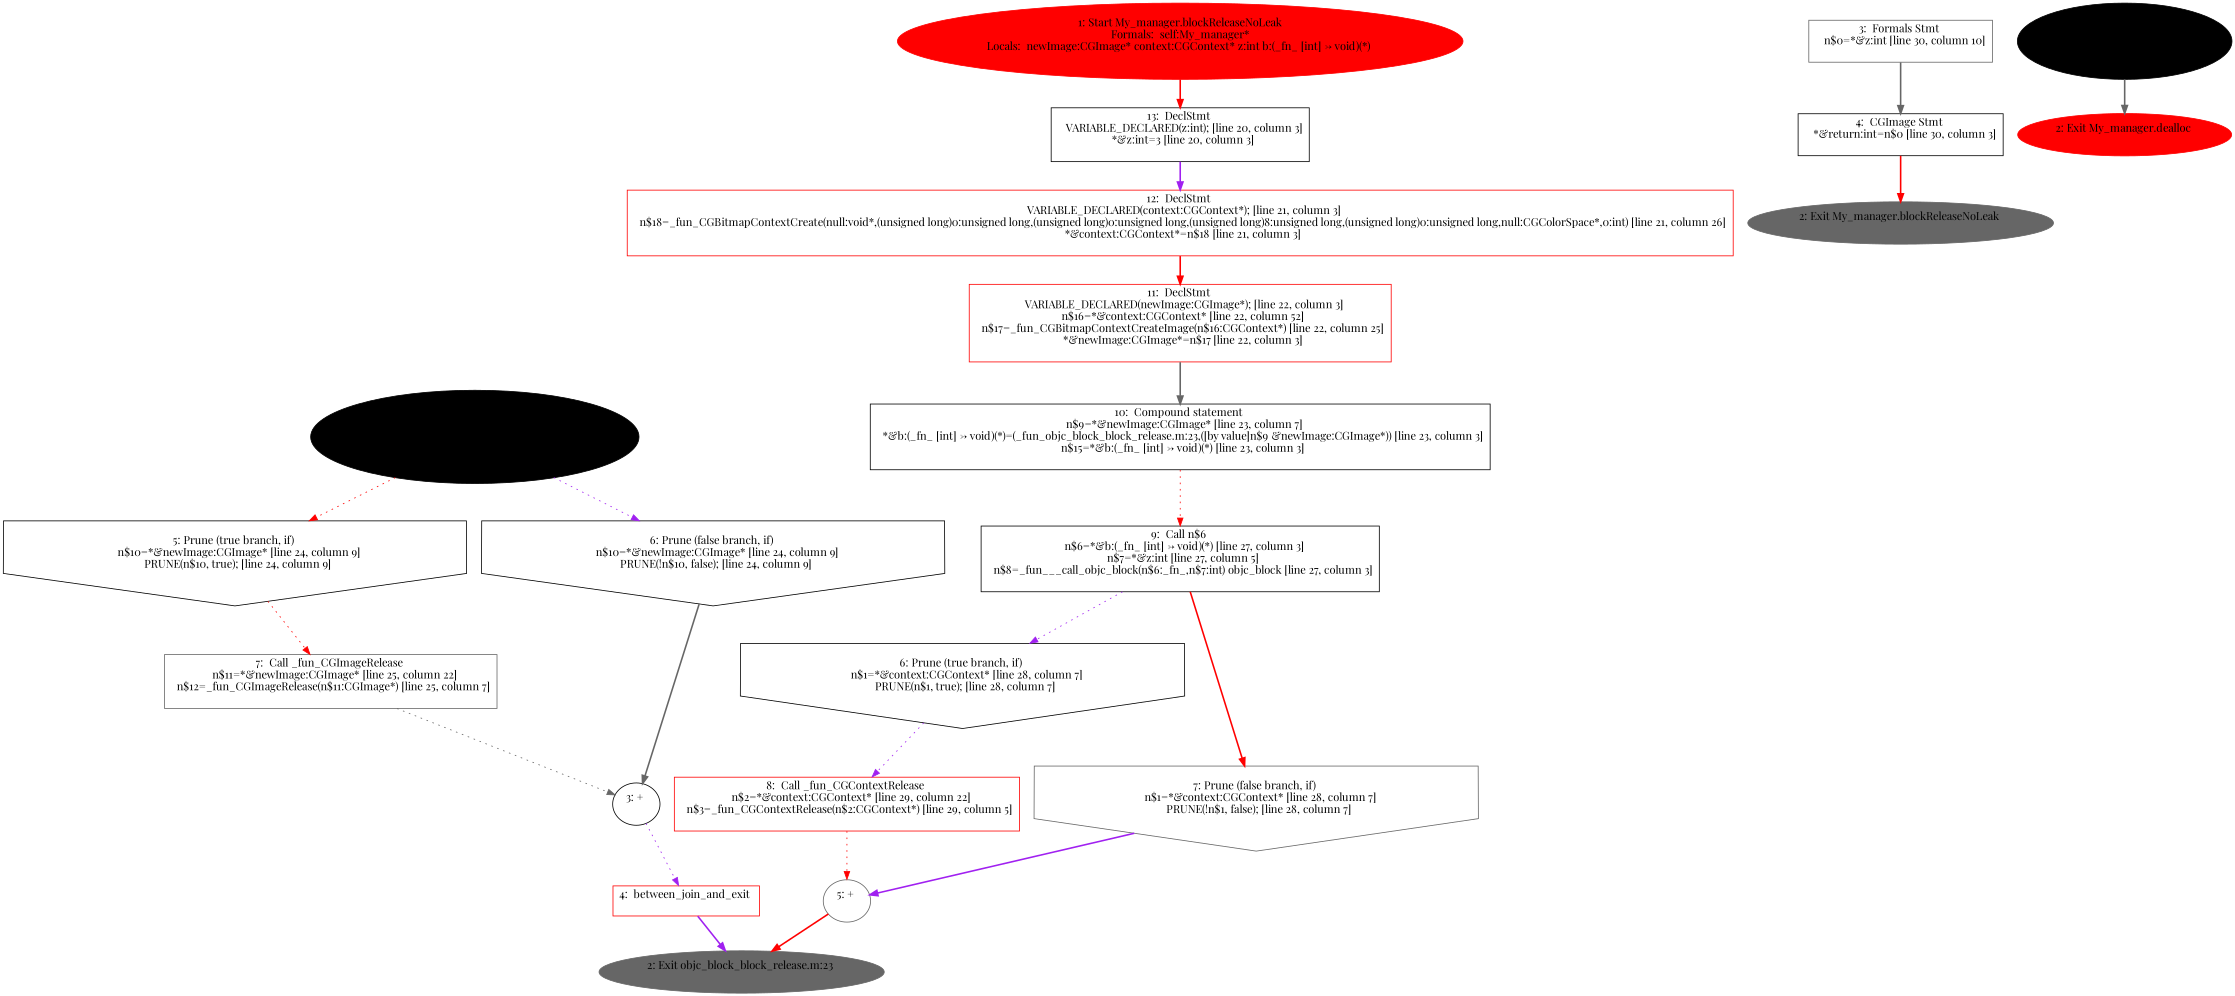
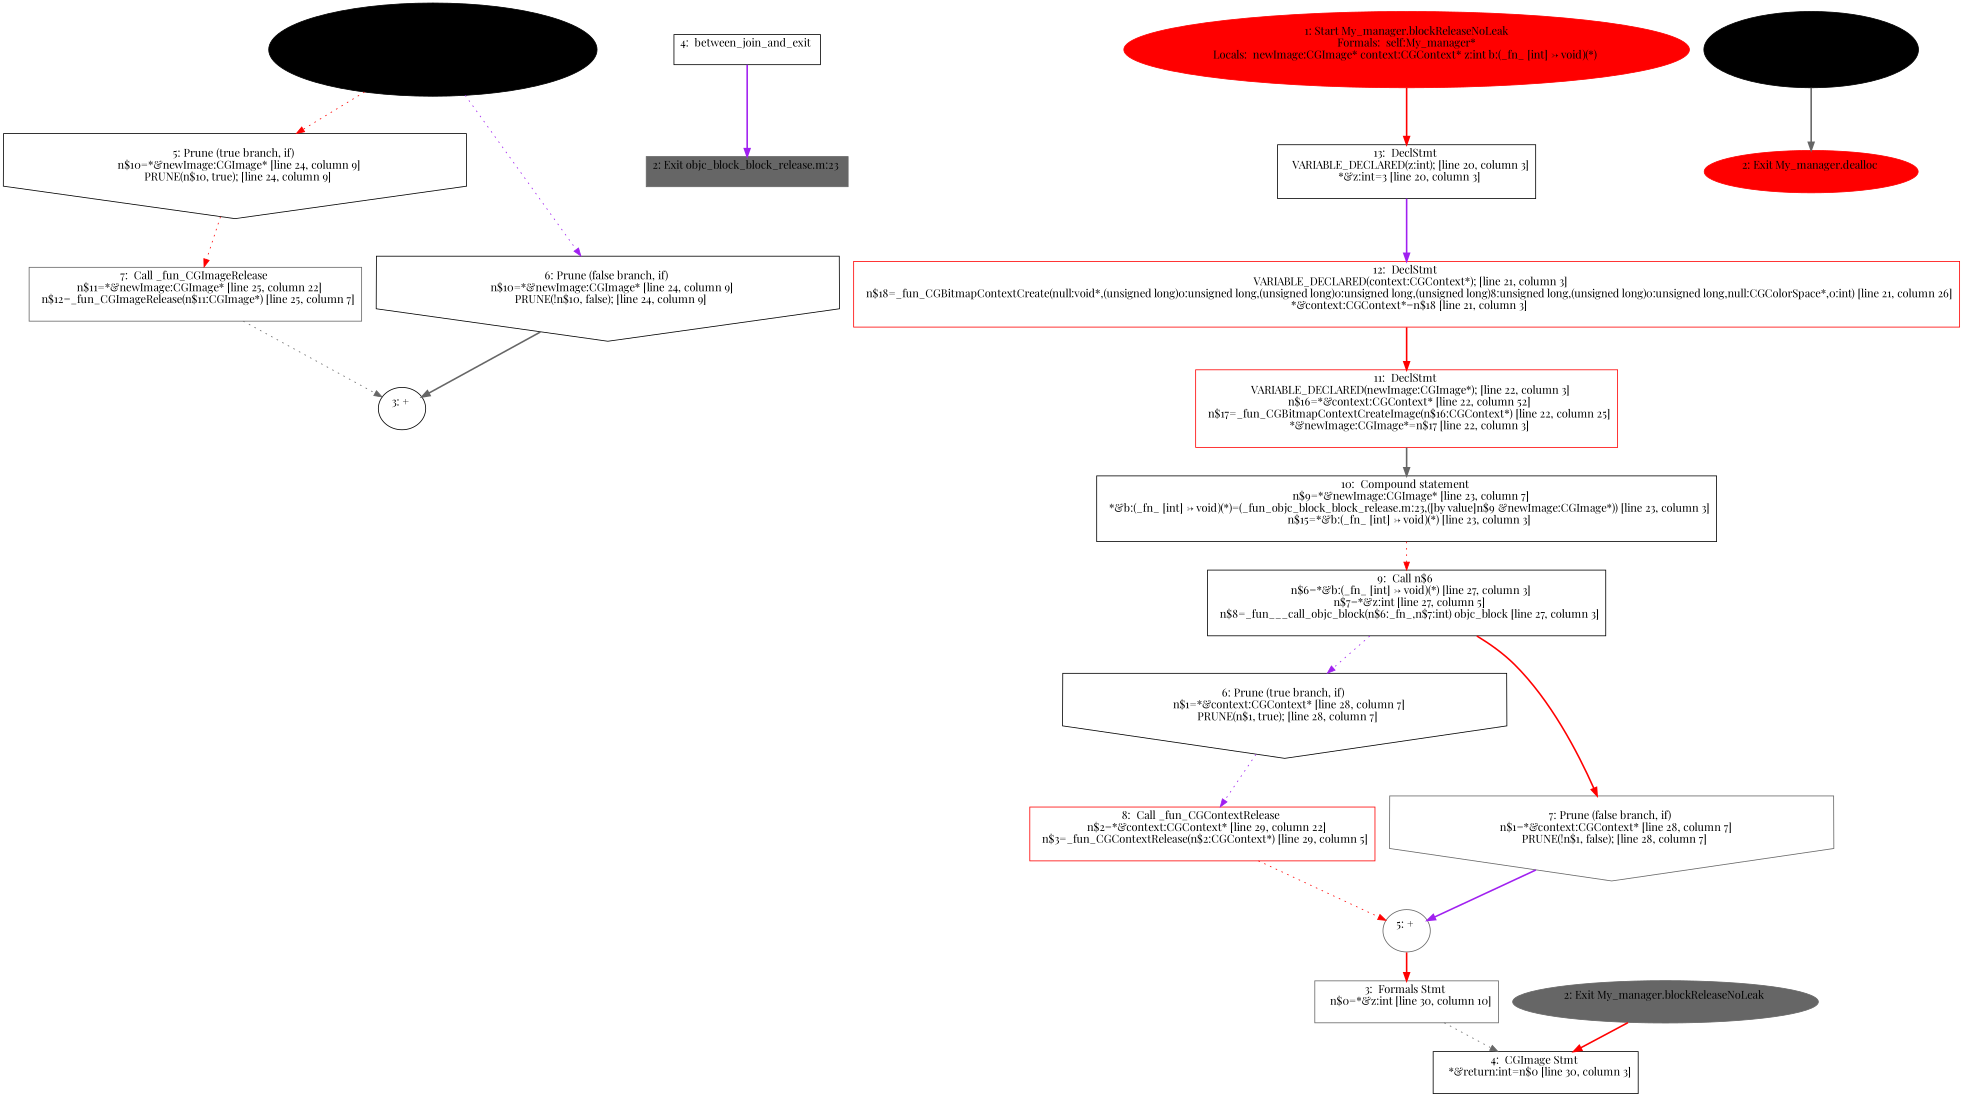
(1901, 84) -> (1468, 1035)
(1901, 175) -> (1604, 1035)
(660, 851) -> none
(686, 901) -> (747, 50)
(804, 930) -> (1407, 963)
(742, 972) -> (747, 172)
